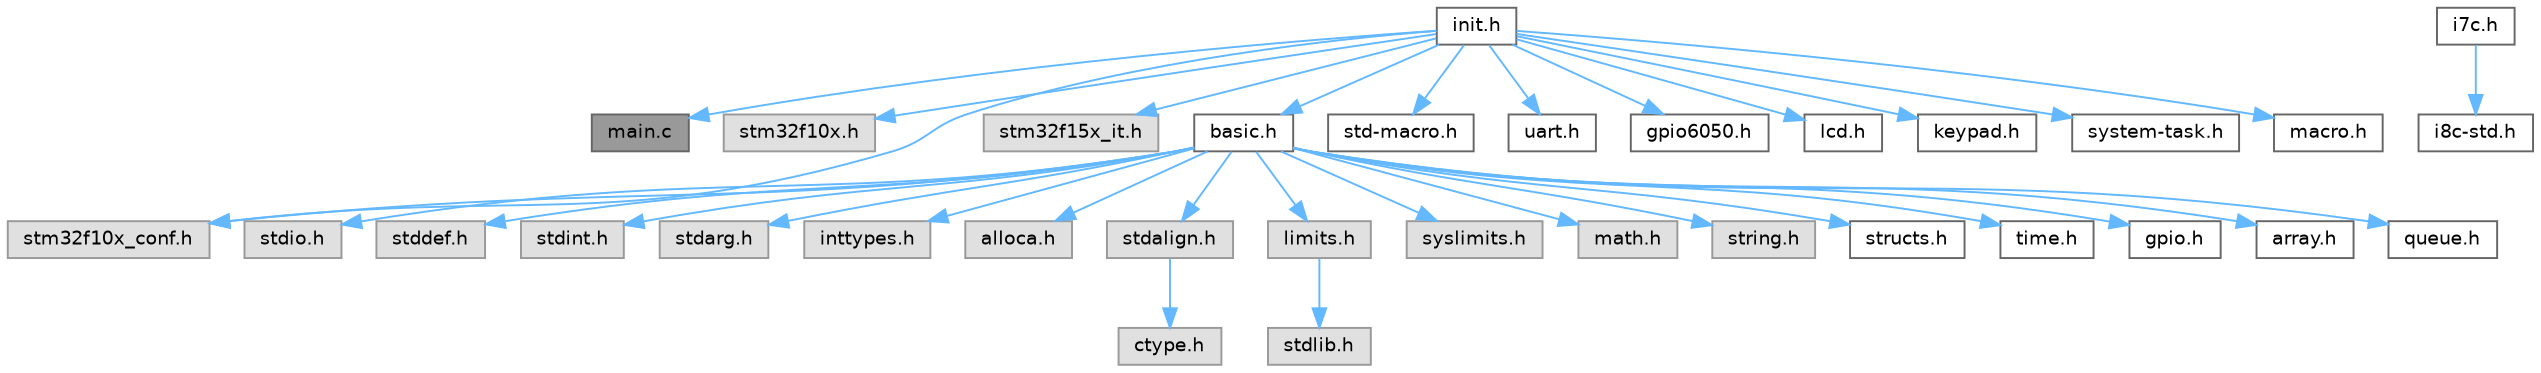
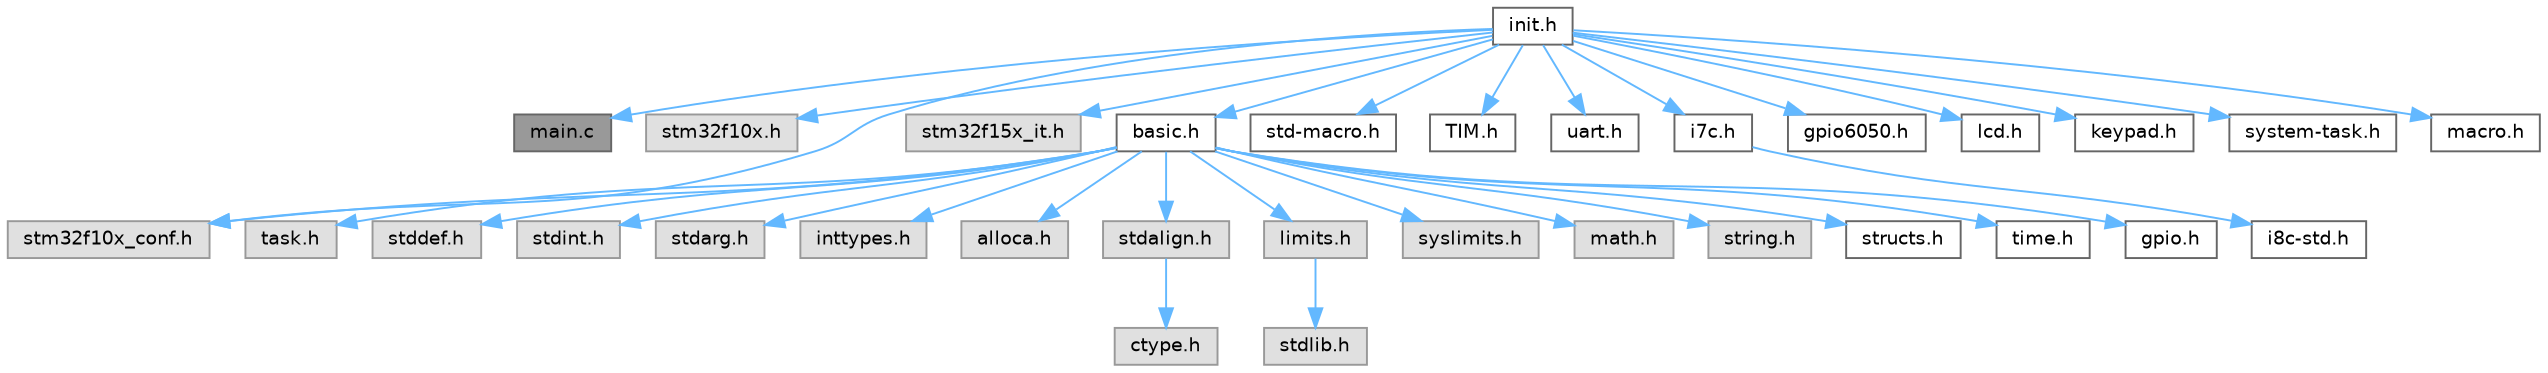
none -> (1614, 75)
none -> (1473, 133)
(293, 240) -> (291, 240)
(2305, 240) -> none
(2443, 240) -> none
